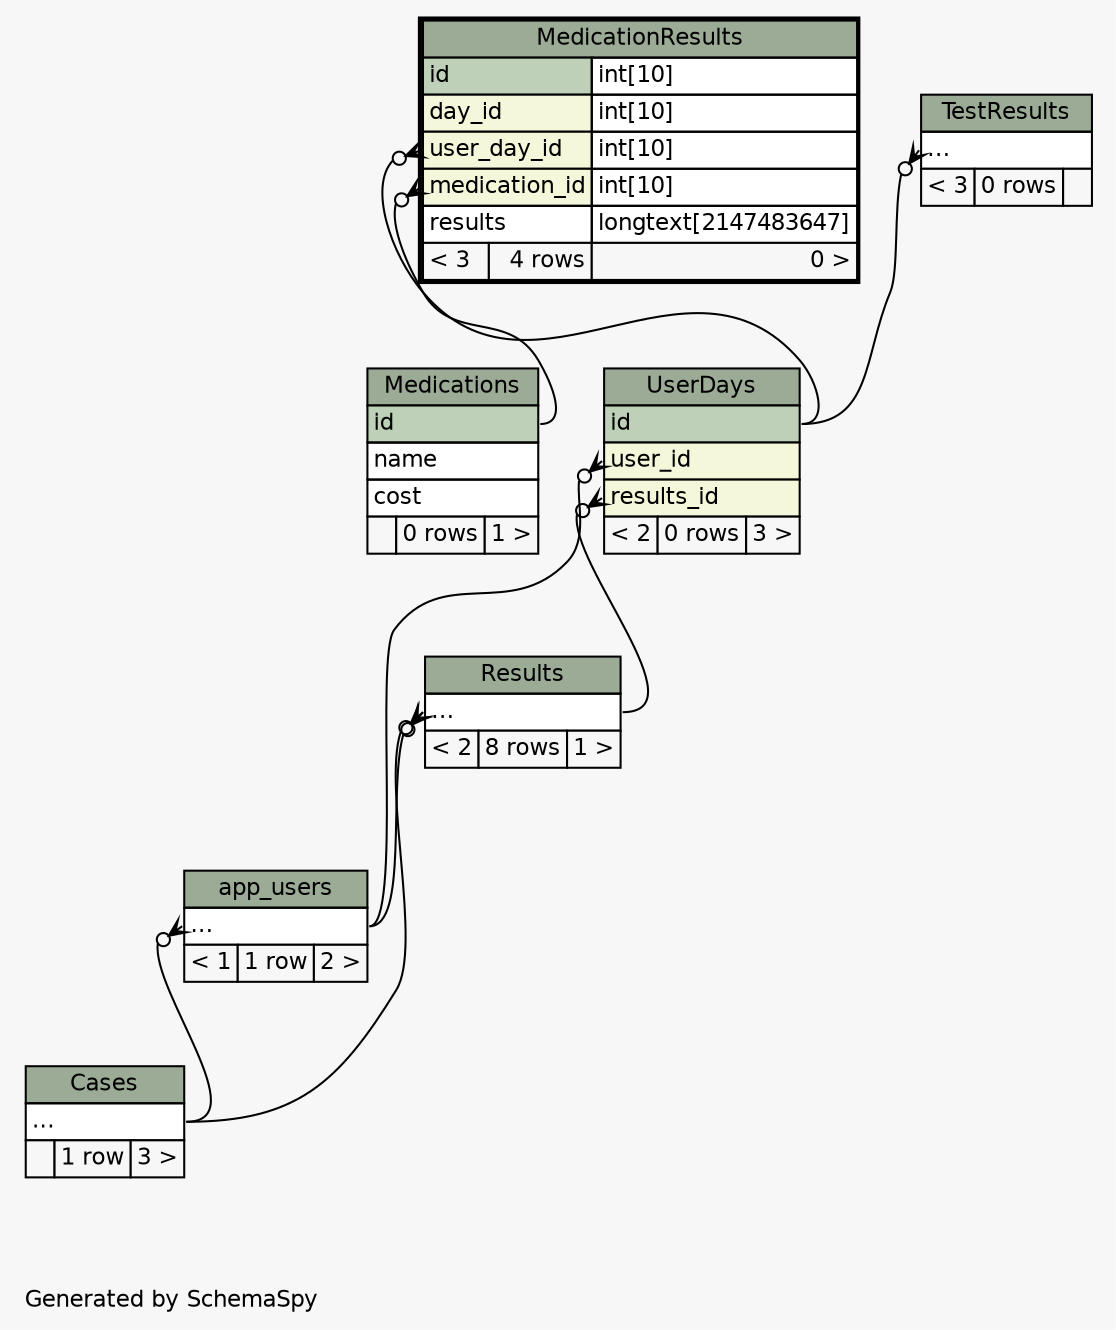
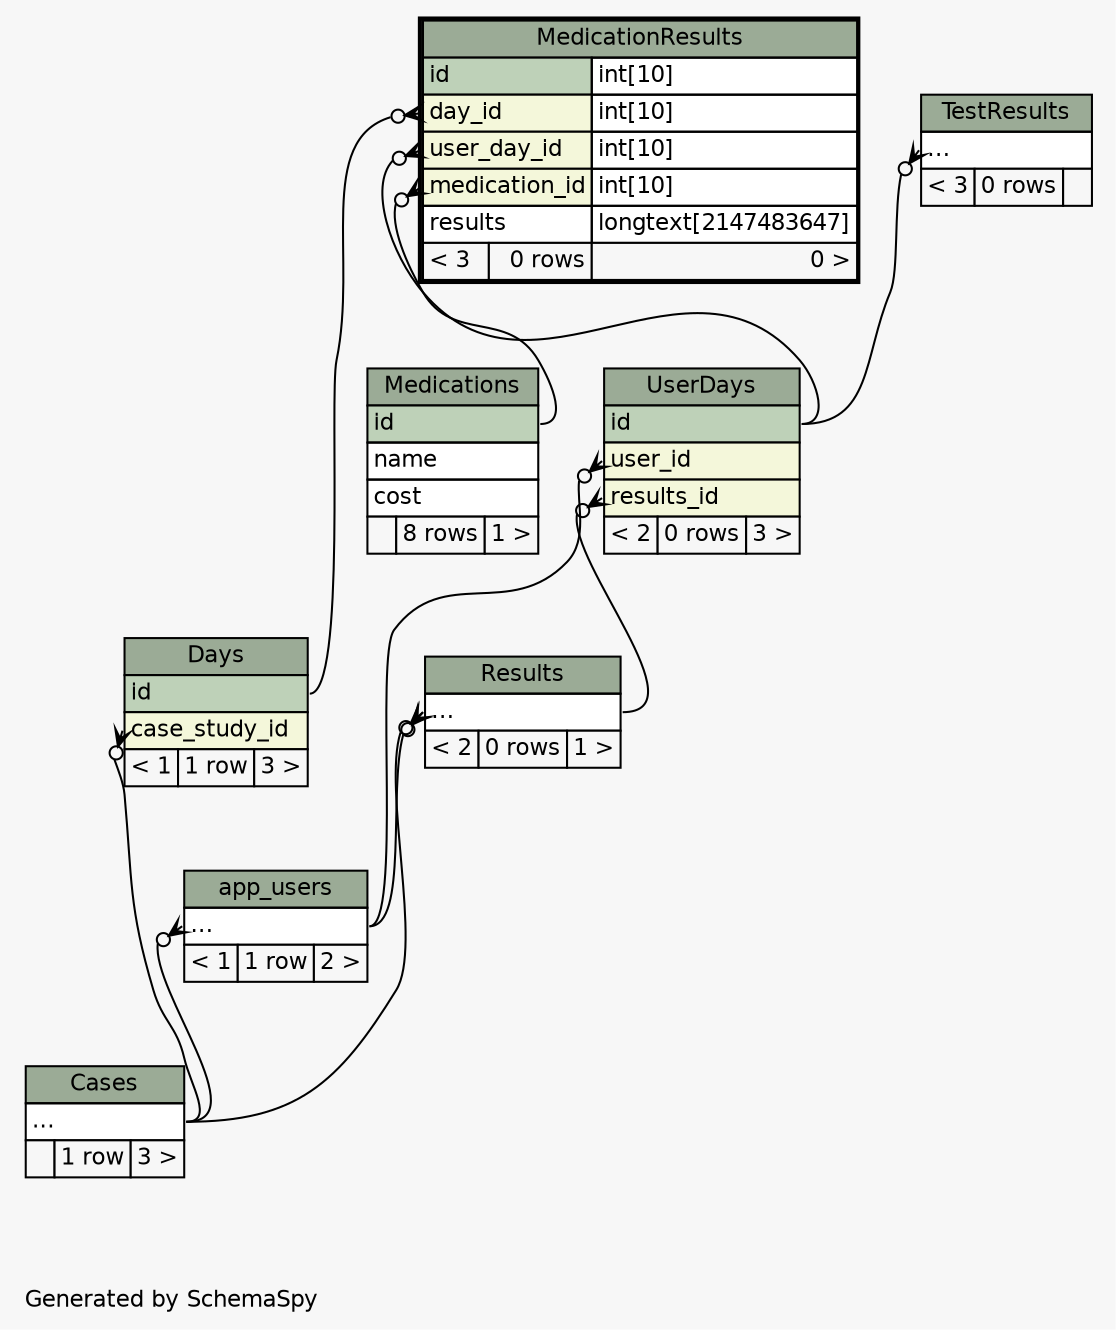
(548, 260) -> (548, 260)
(440, 534) -> (440, 534)
none -> (215, 712)
(523, 748) -> (523, 748)
